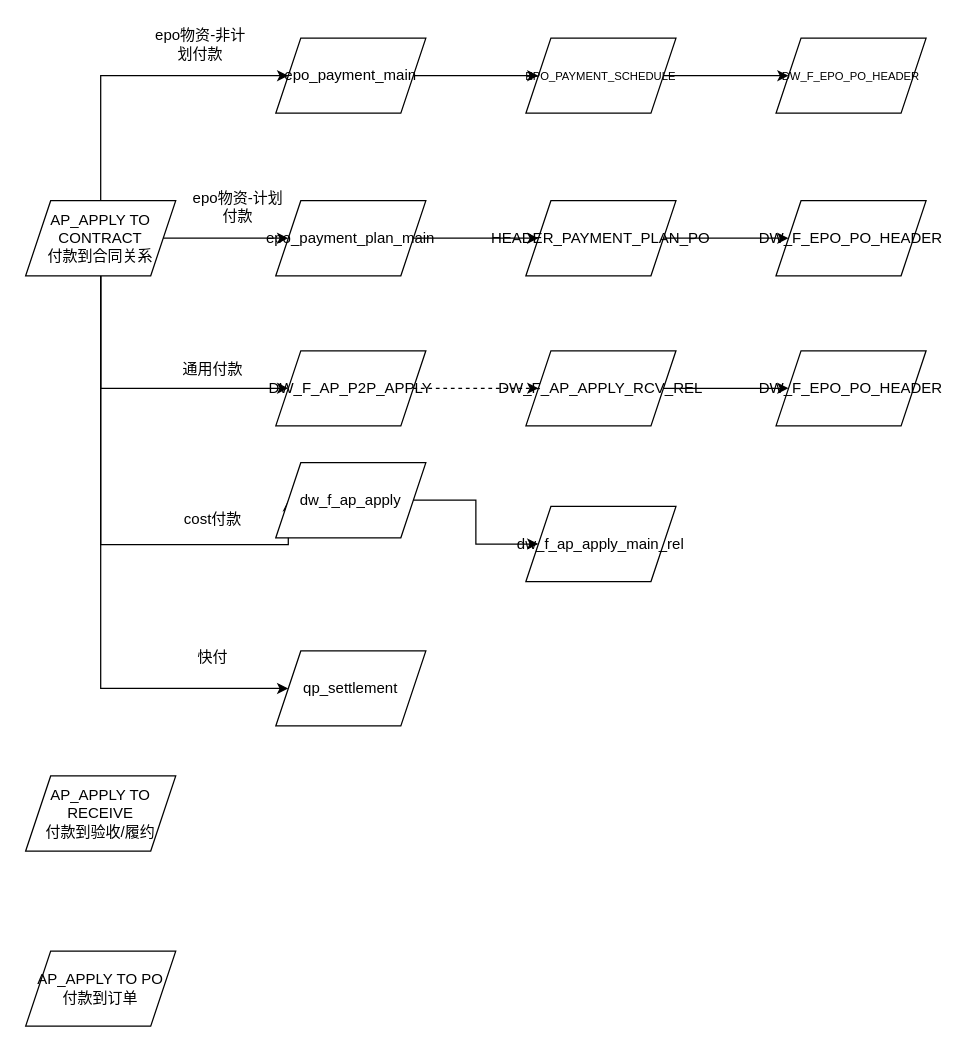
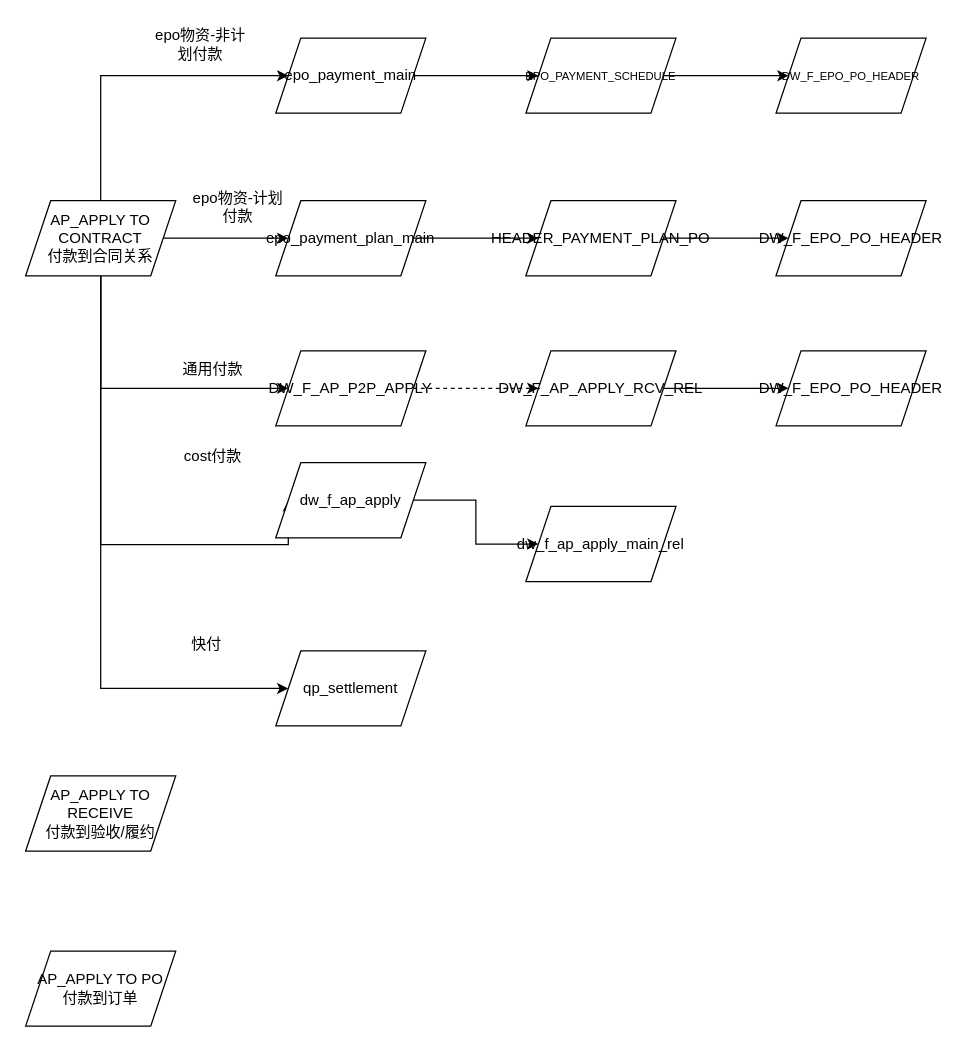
(213, 519) -> (213, 457)
(213, 657) -> (207, 644)
